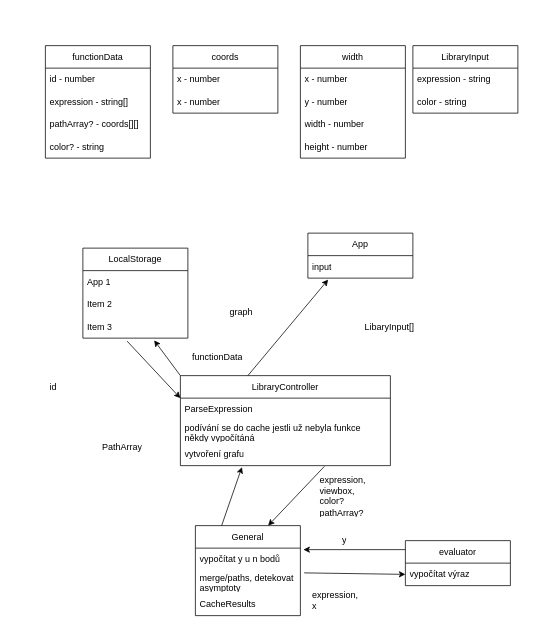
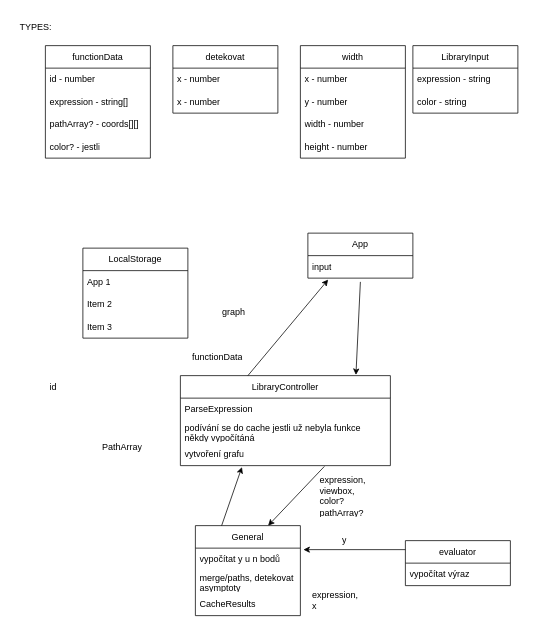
none -> (45, 27)
(225, 57) -> (225, 57)
(83, 147) -> (82, 147)
(255, 312) -> (248, 312)
none -> (358, 326)
(390, 327) -> none
(169, 360) -> none
(152, 367) -> none
(346, 573) -> none
